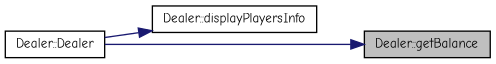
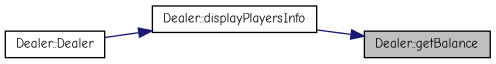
(228, 44) -> (334, 32)
